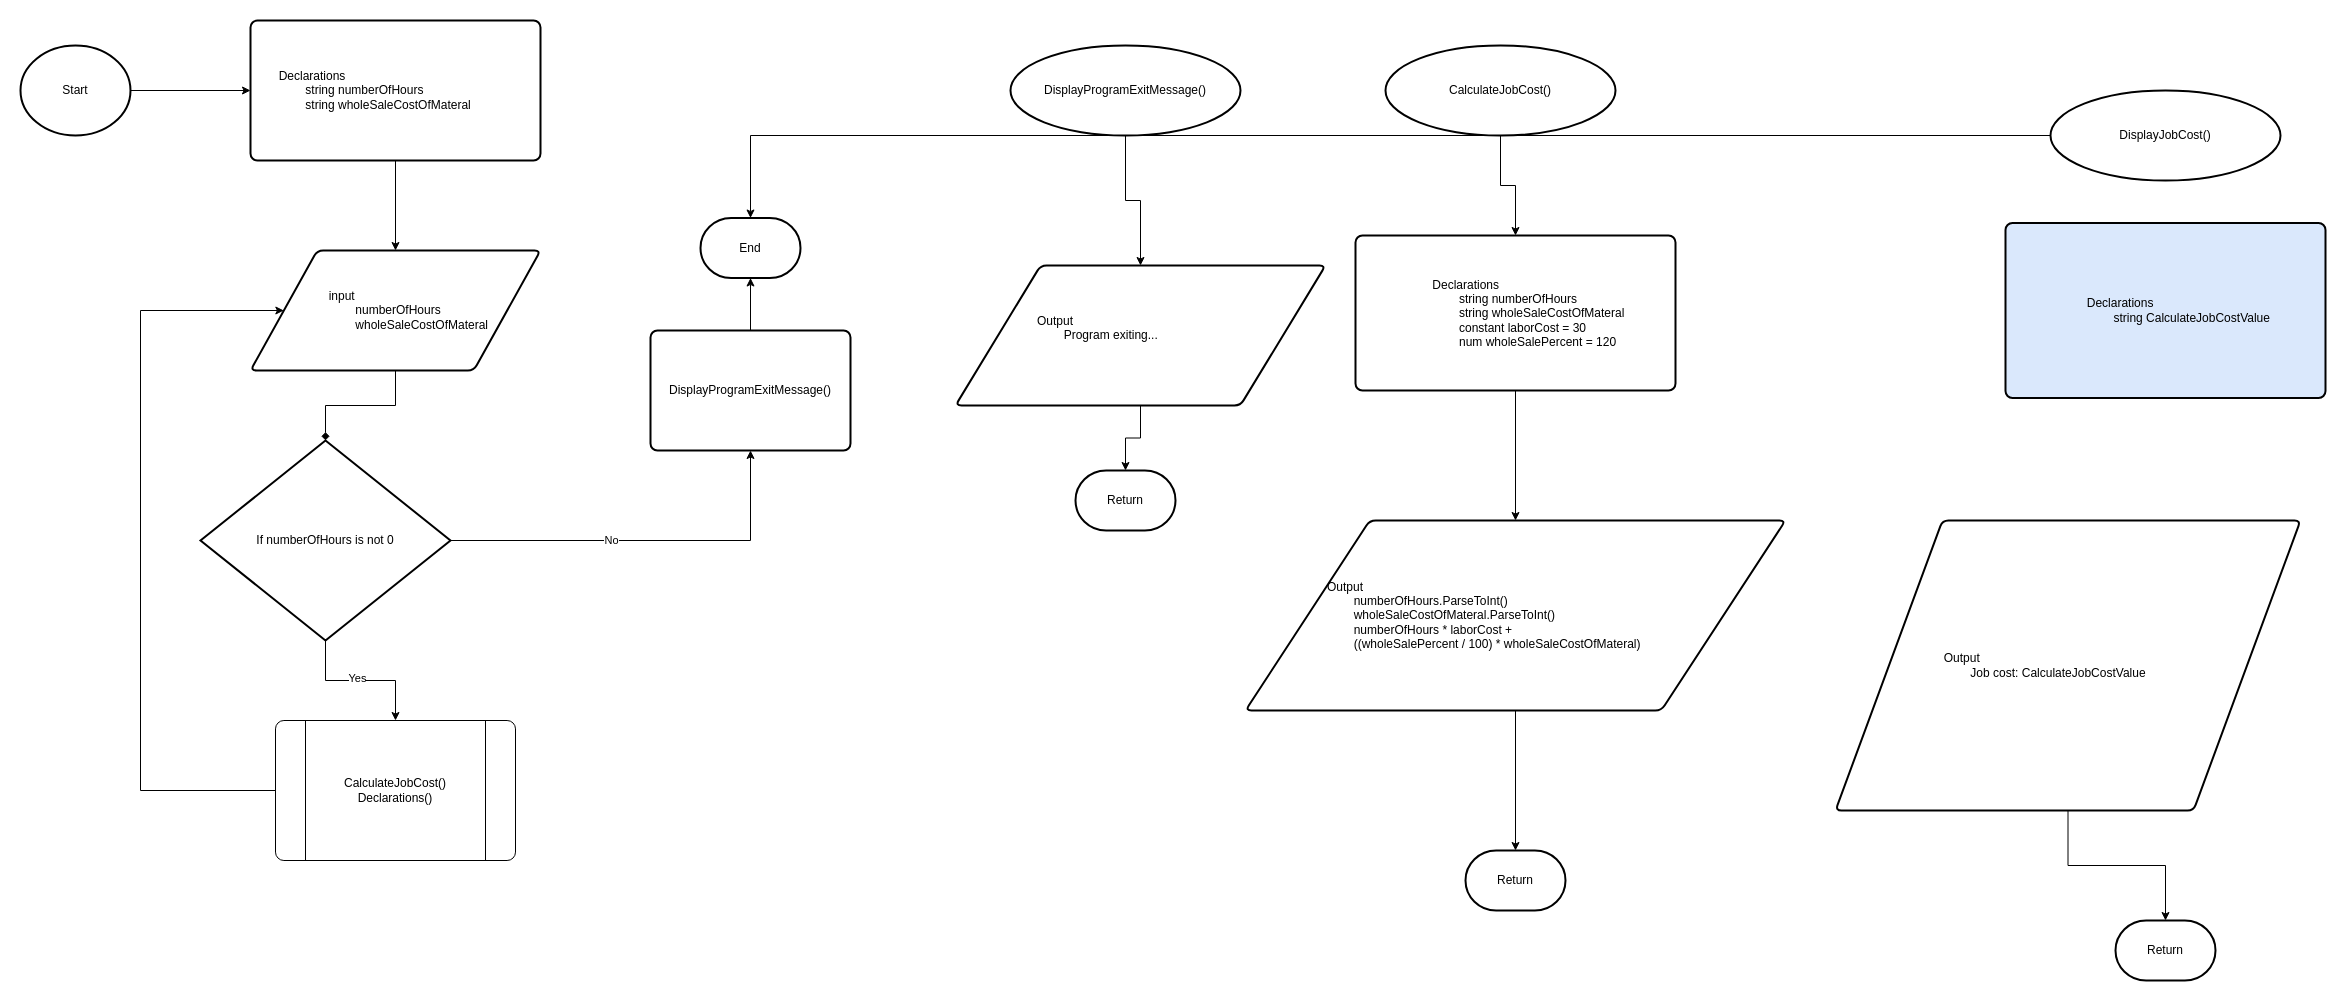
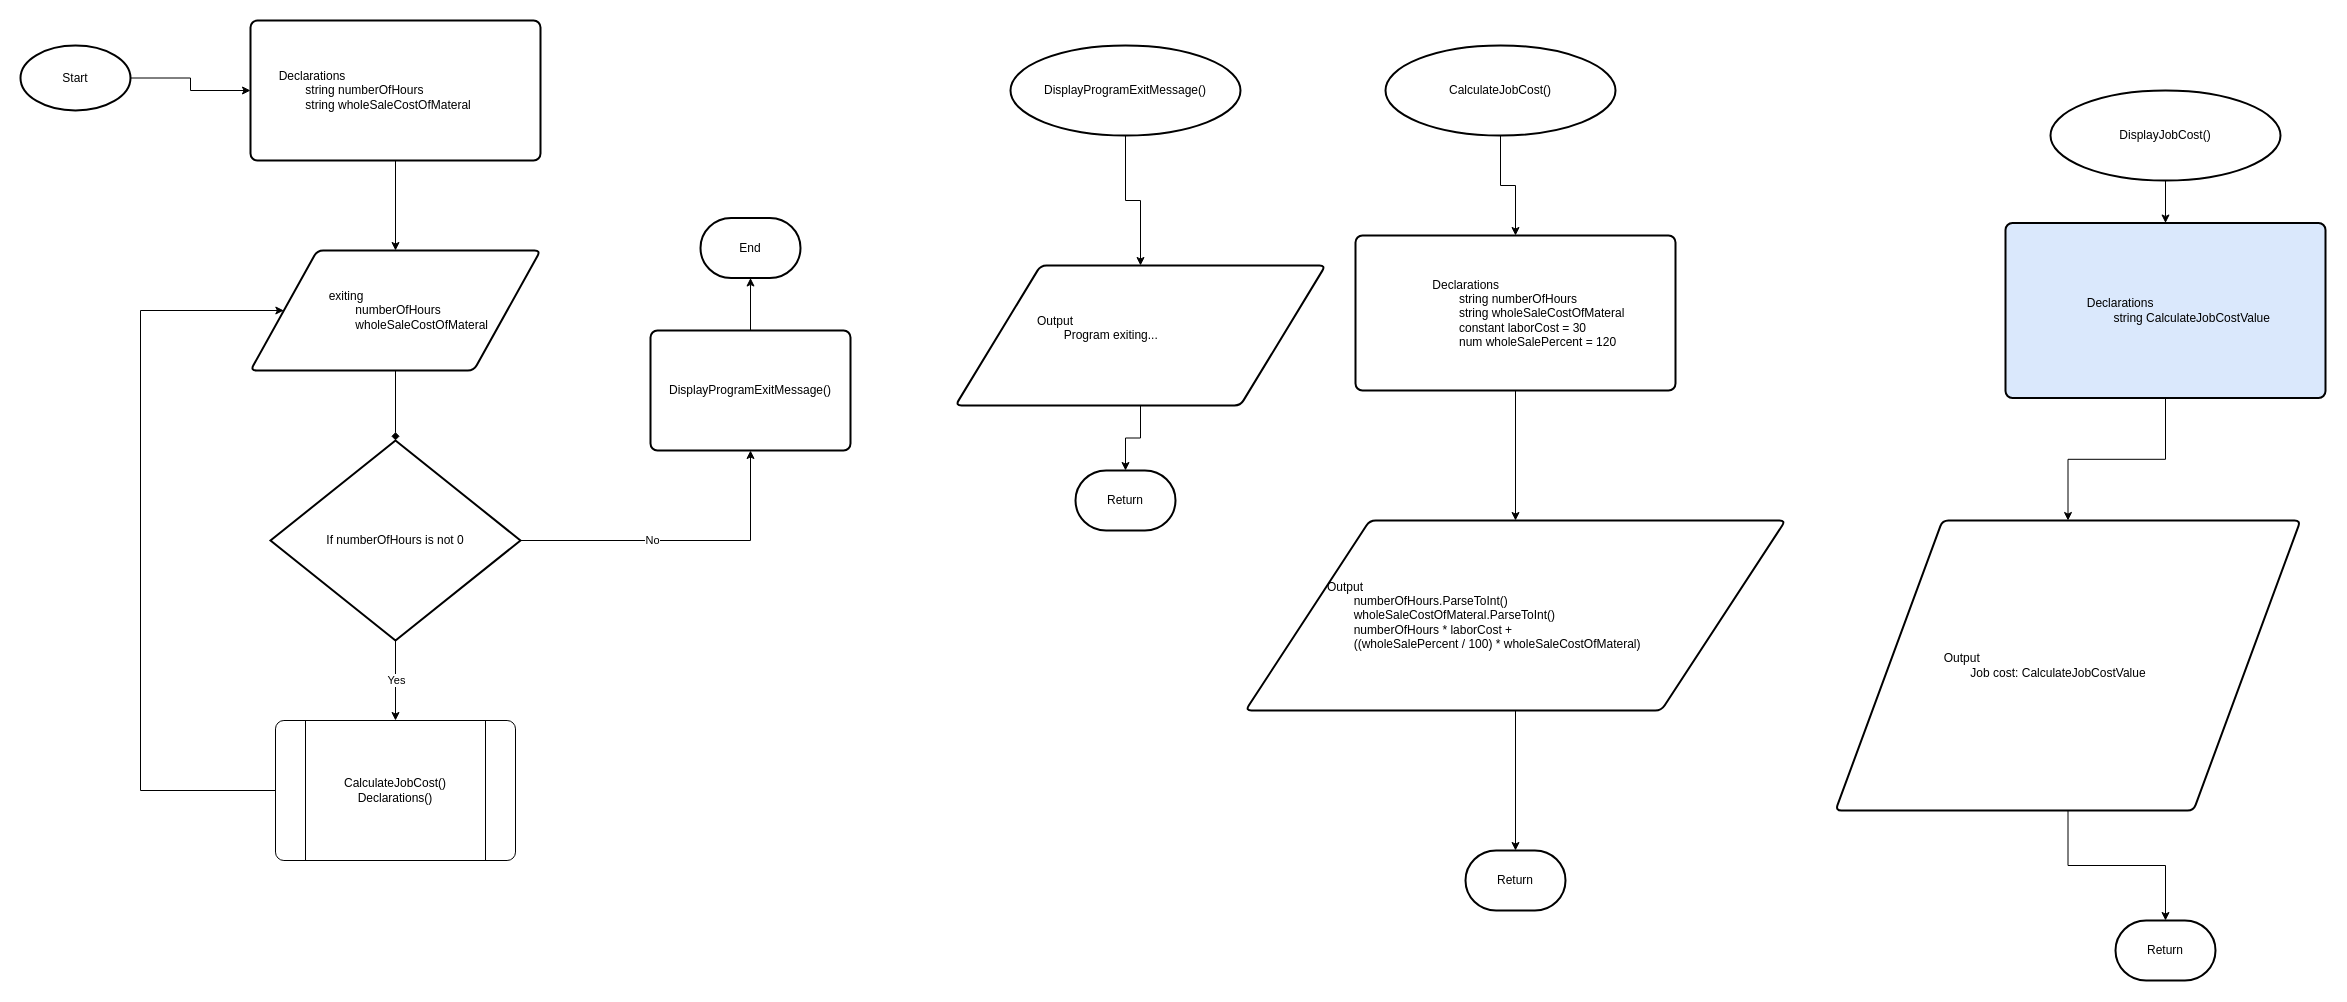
(76, 91) -> (76, 78)
(1788, 136) -> (2166, 199)
(396, 311) -> (396, 311)
none -> (2120, 459)
(326, 541) -> (396, 541)
